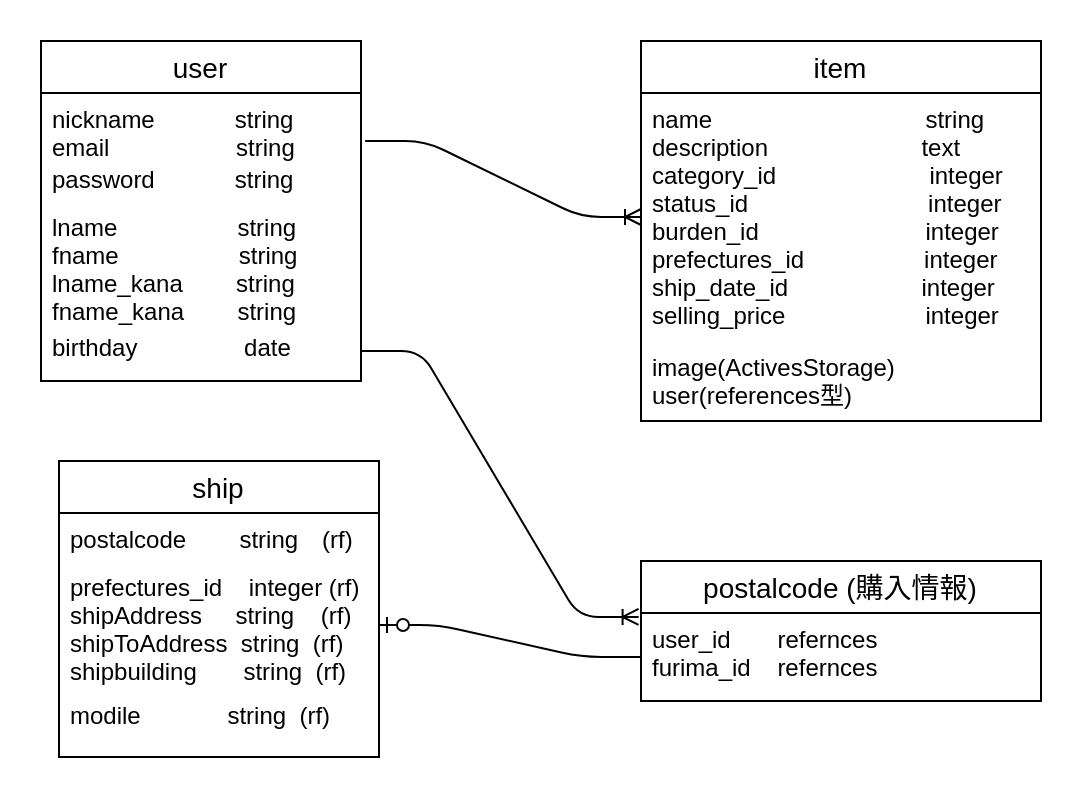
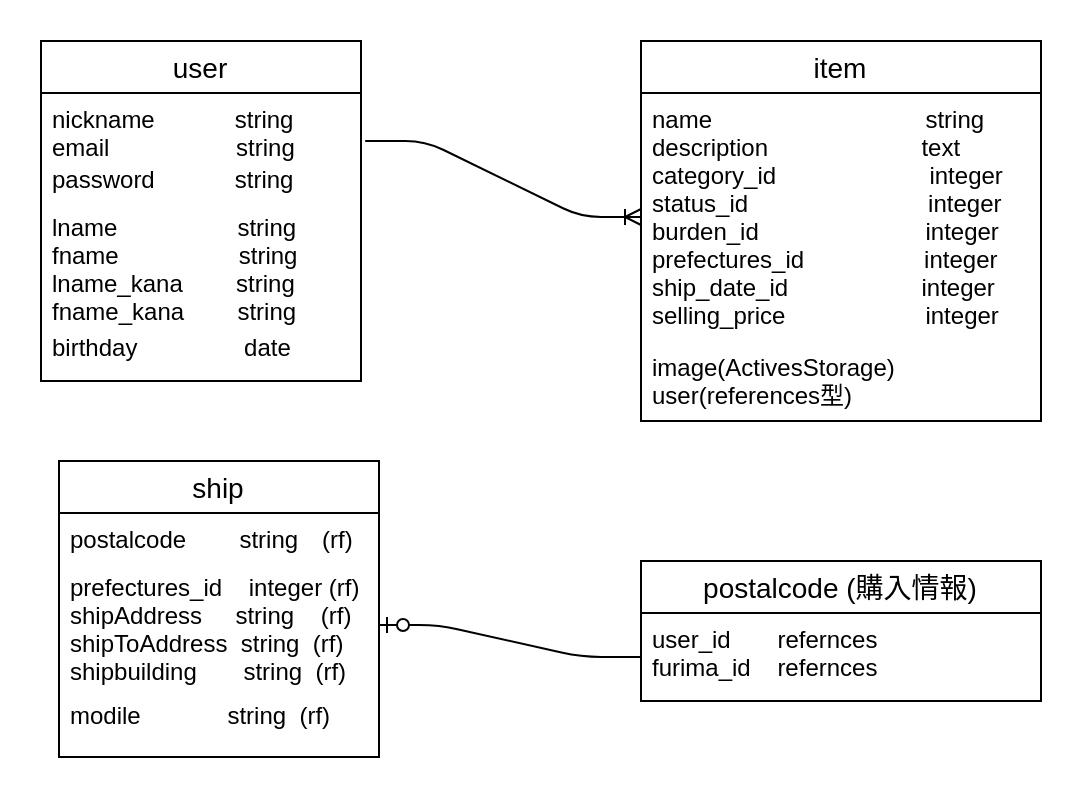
(500, 484) -> none
